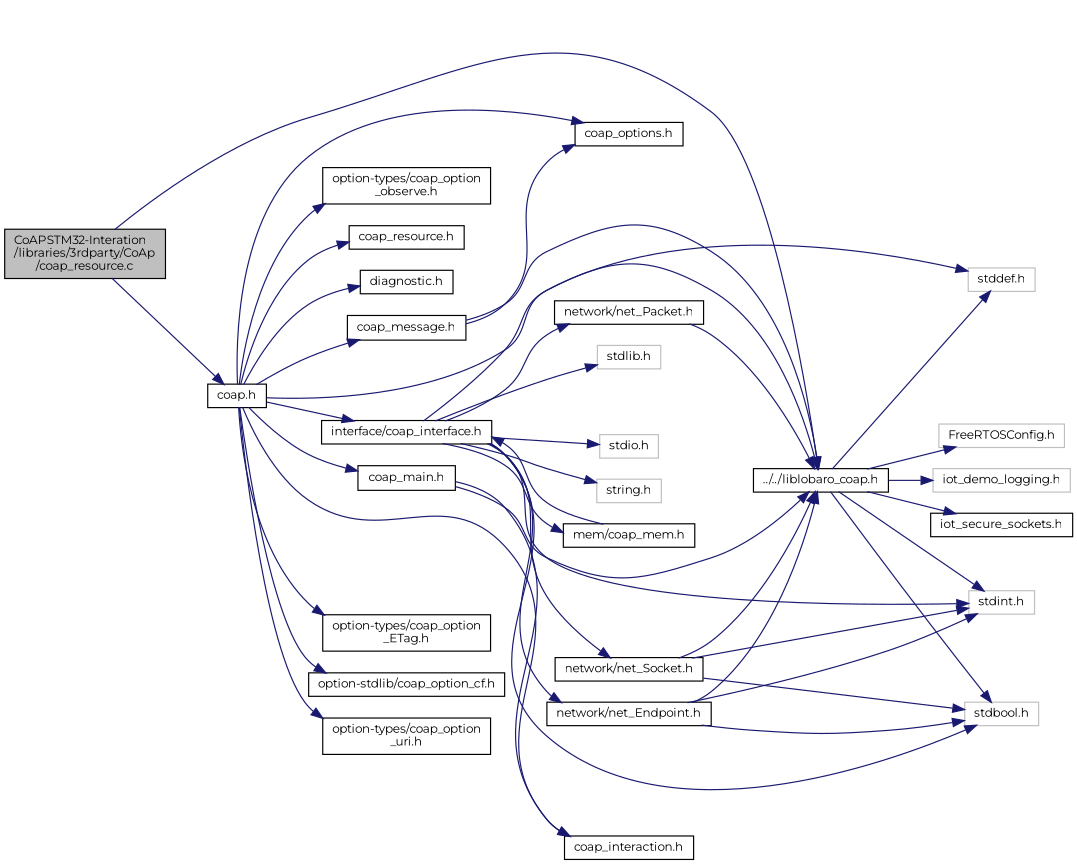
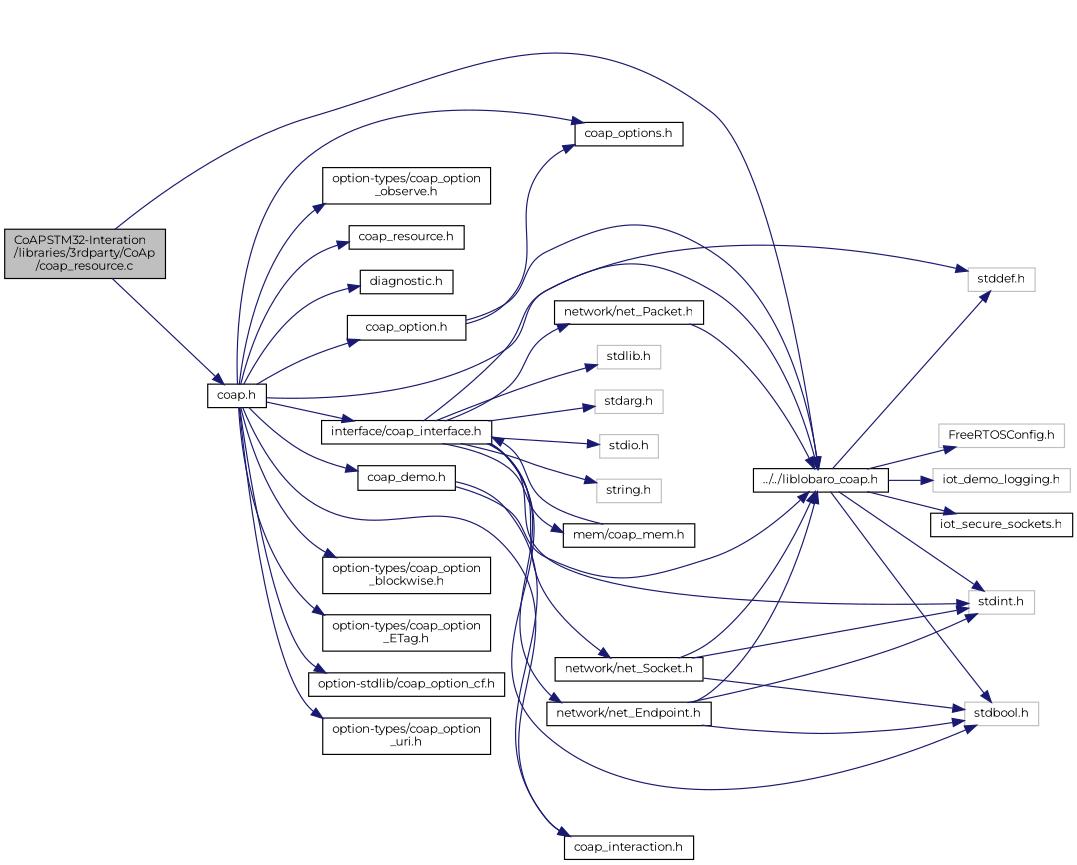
(407, 328) -> (407, 328)
none -> (629, 402)
(407, 478) -> (407, 478)
none -> (407, 575)
